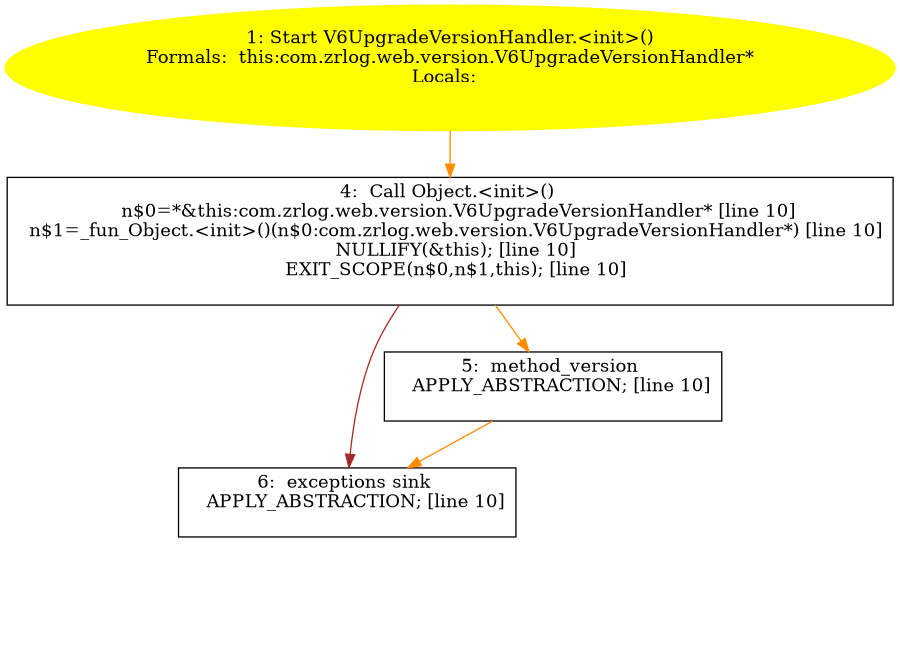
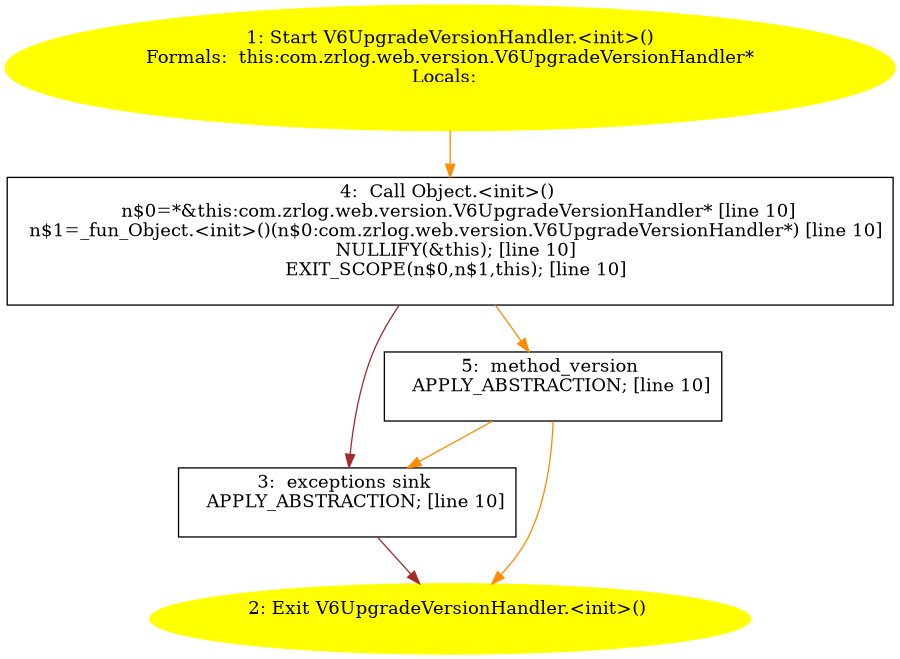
(347, 502) -> (347, 502)
none -> (450, 619)
